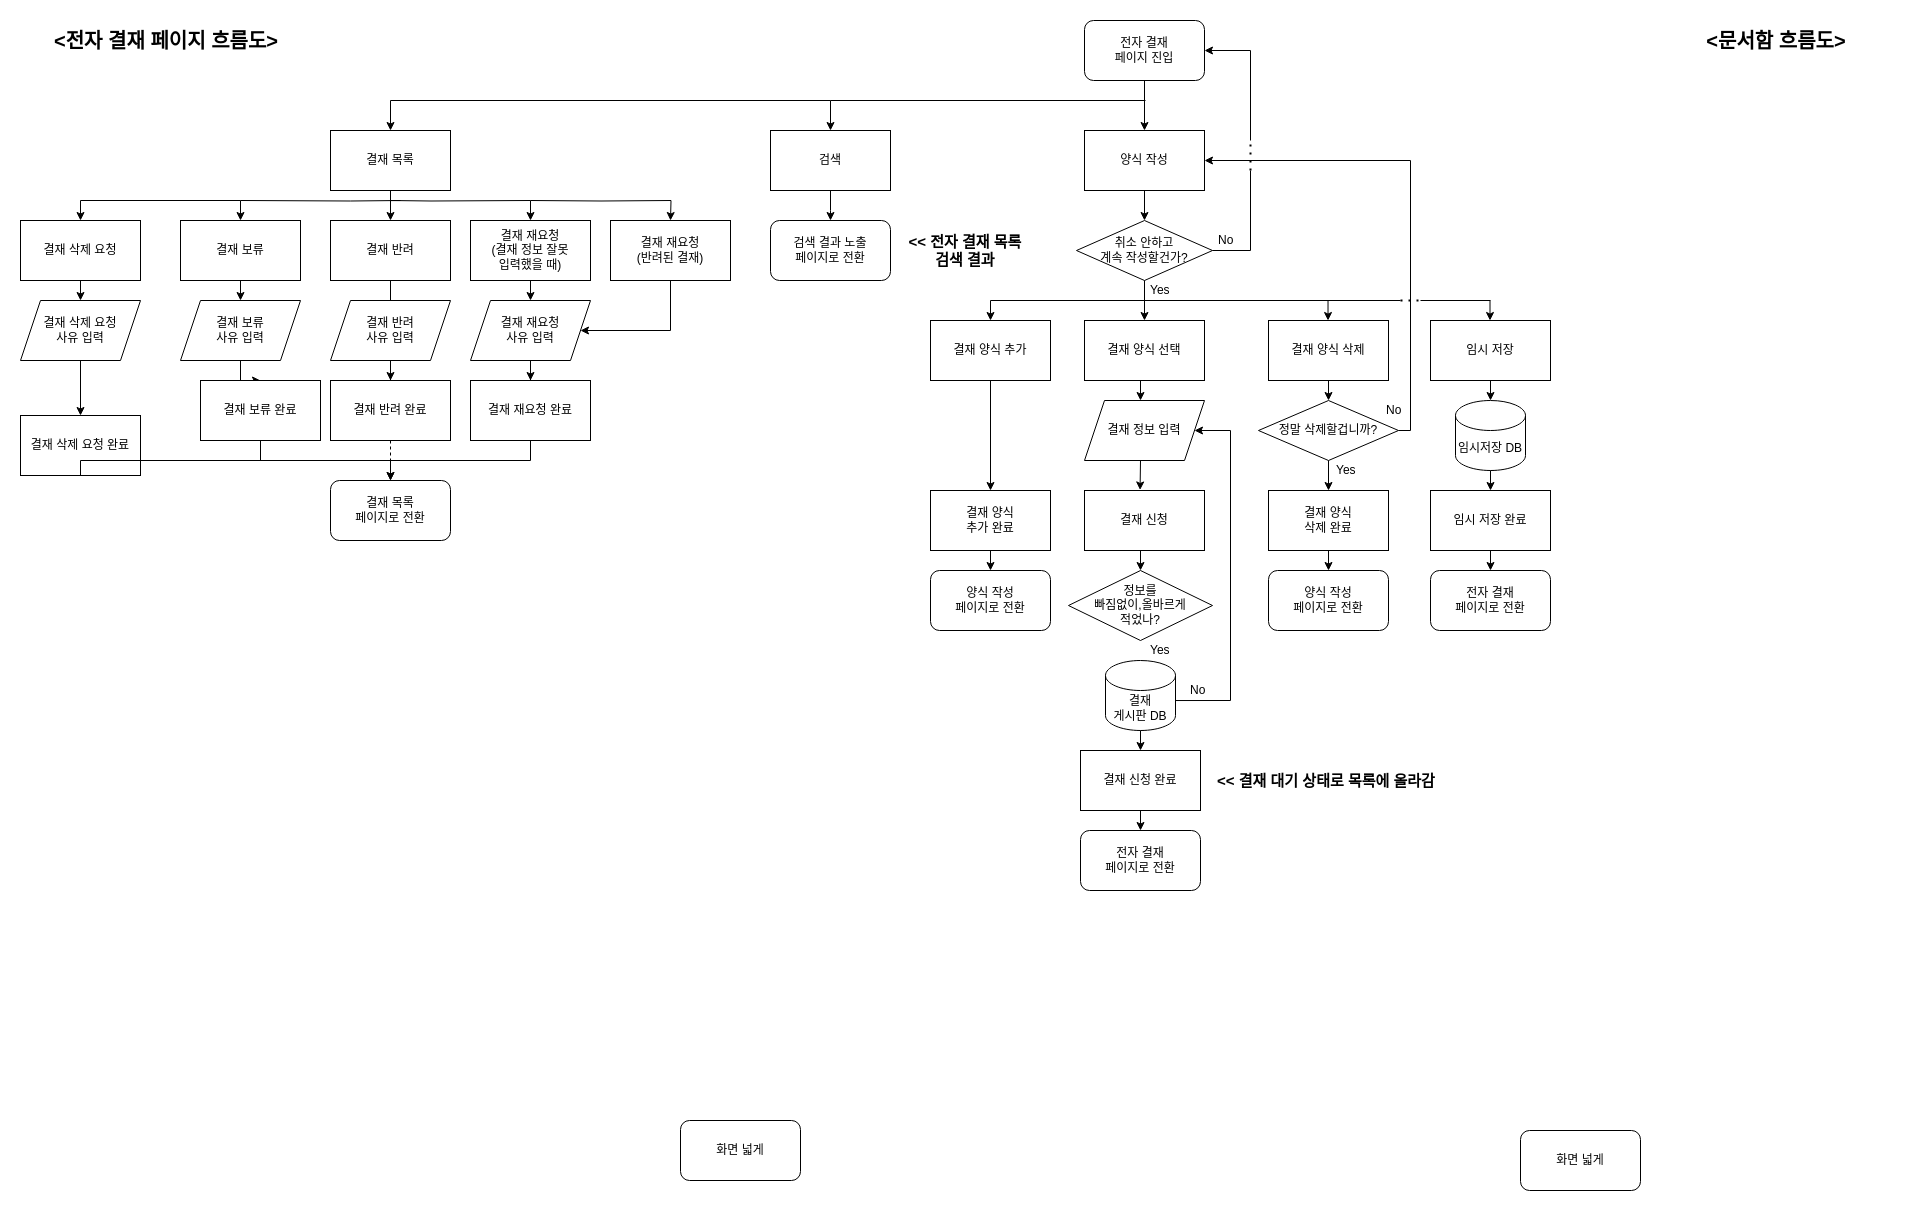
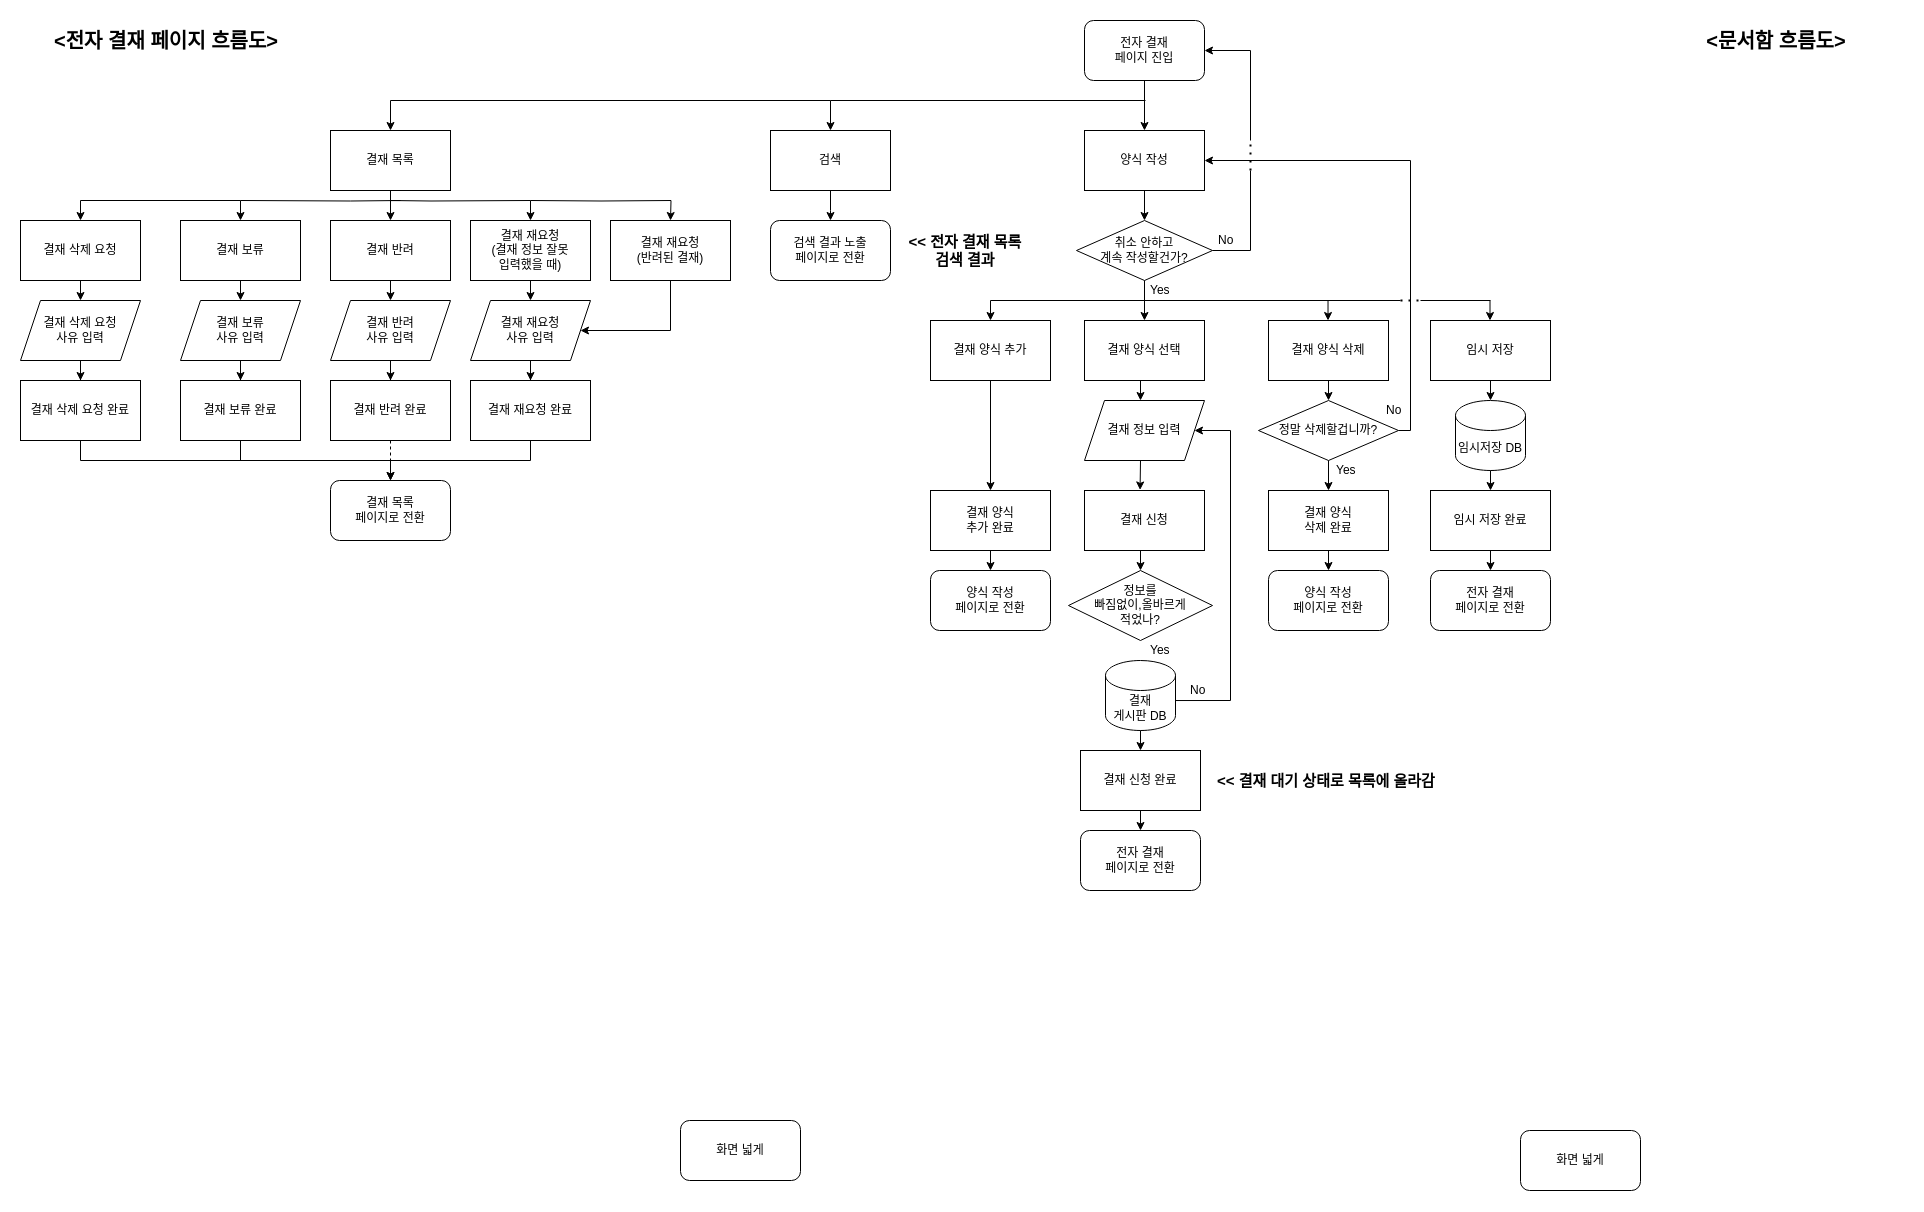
(391, 295) -> (391, 292)
(261, 411) -> (241, 411)
(81, 446) -> (81, 411)
